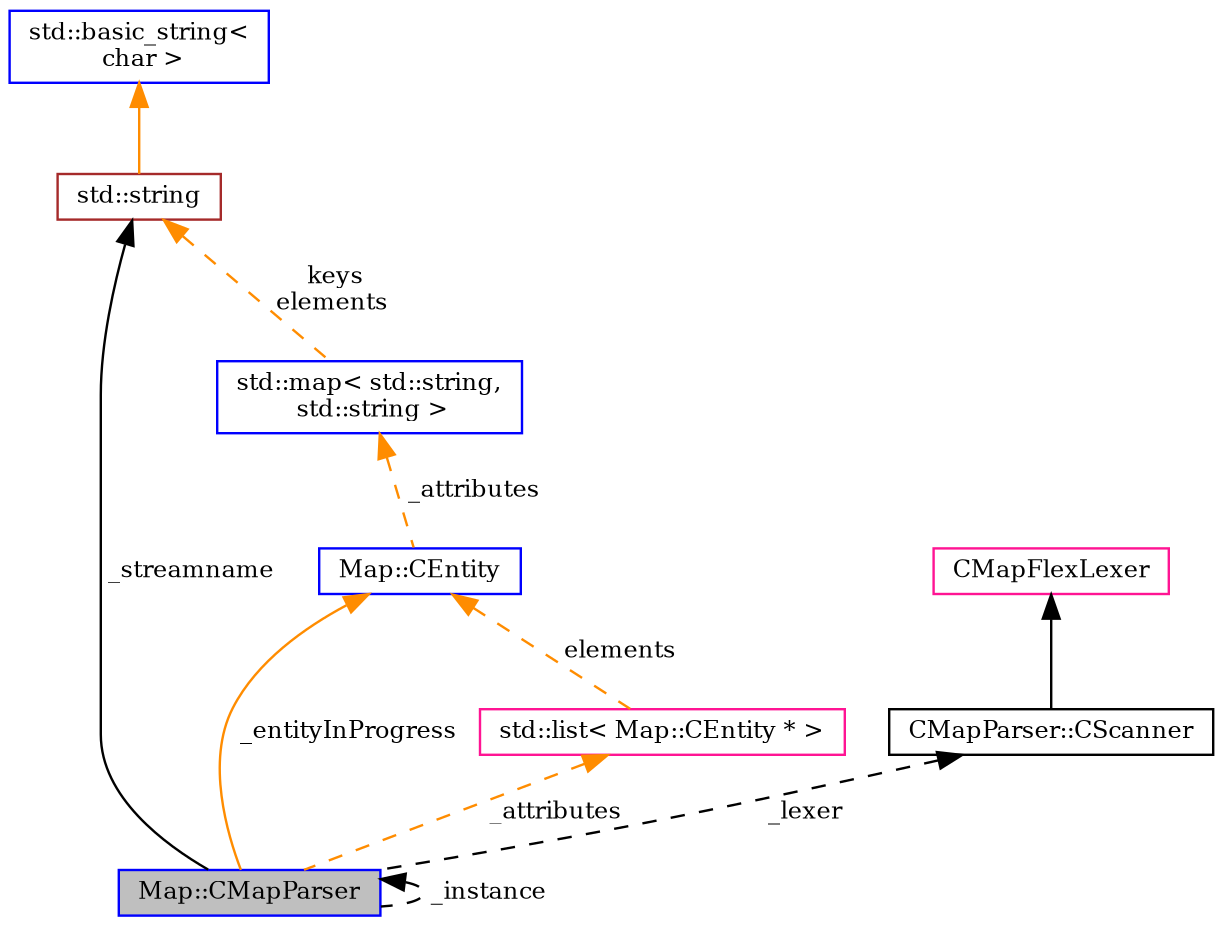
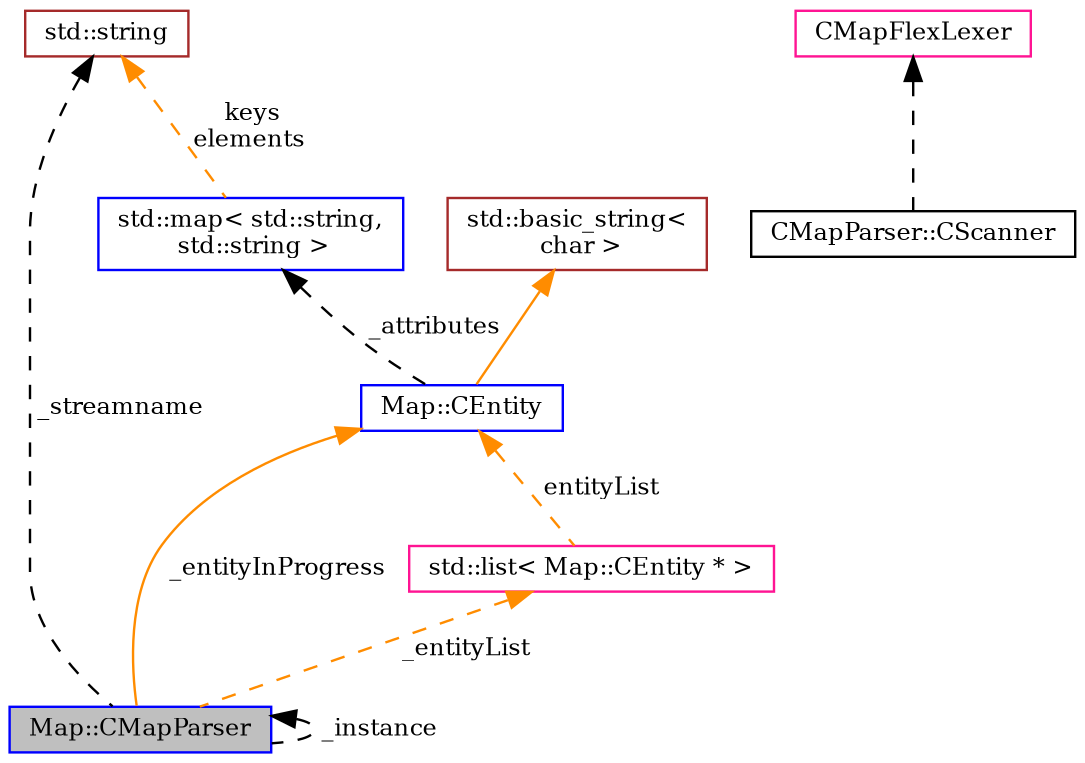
(139, 47) -> (577, 234)
(139, 141) -> (508, 338)
(400, 502) -> (360, 340)
(101, 578) -> (30, 401)
(617, 652) -> (599, 488)
(1051, 664) -> (913, 146)
(552, 812) -> (463, 649)
(659, 820) -> none
